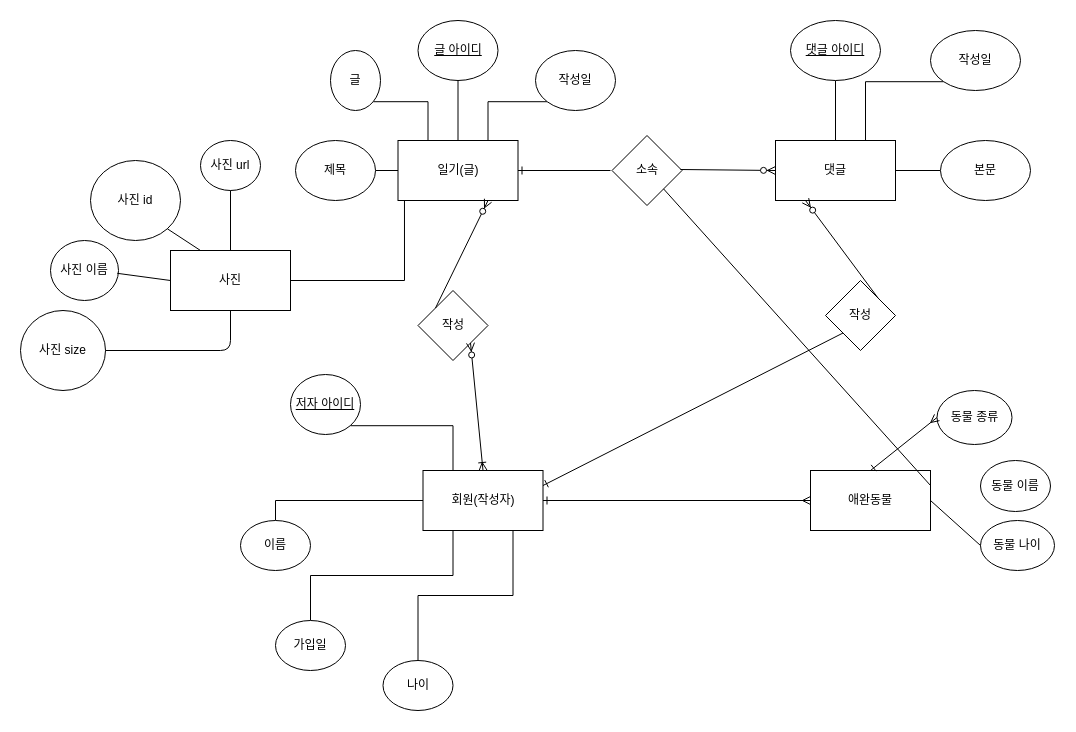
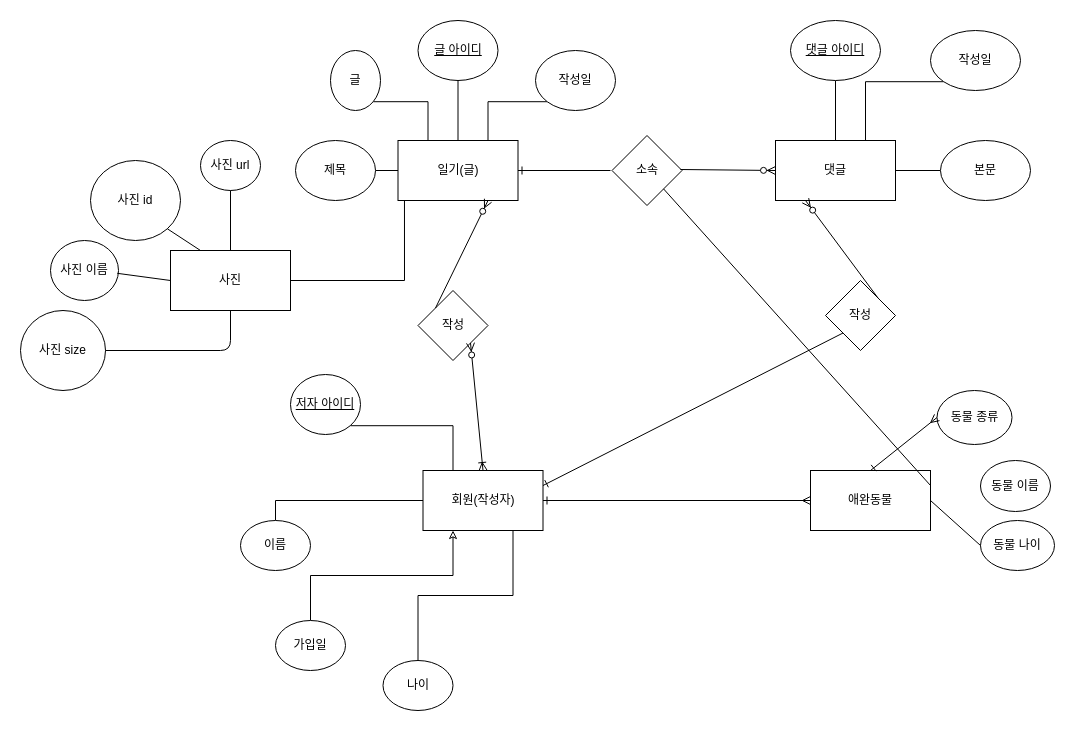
(453, 537) -> (453, 539)
